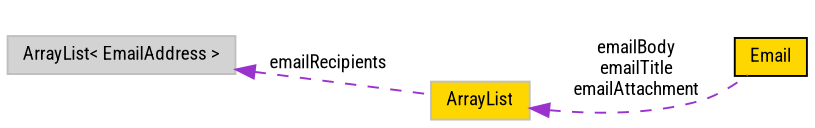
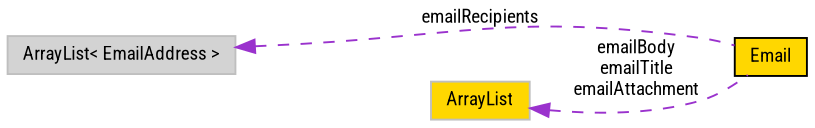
(343, 83) -> (495, 28)
